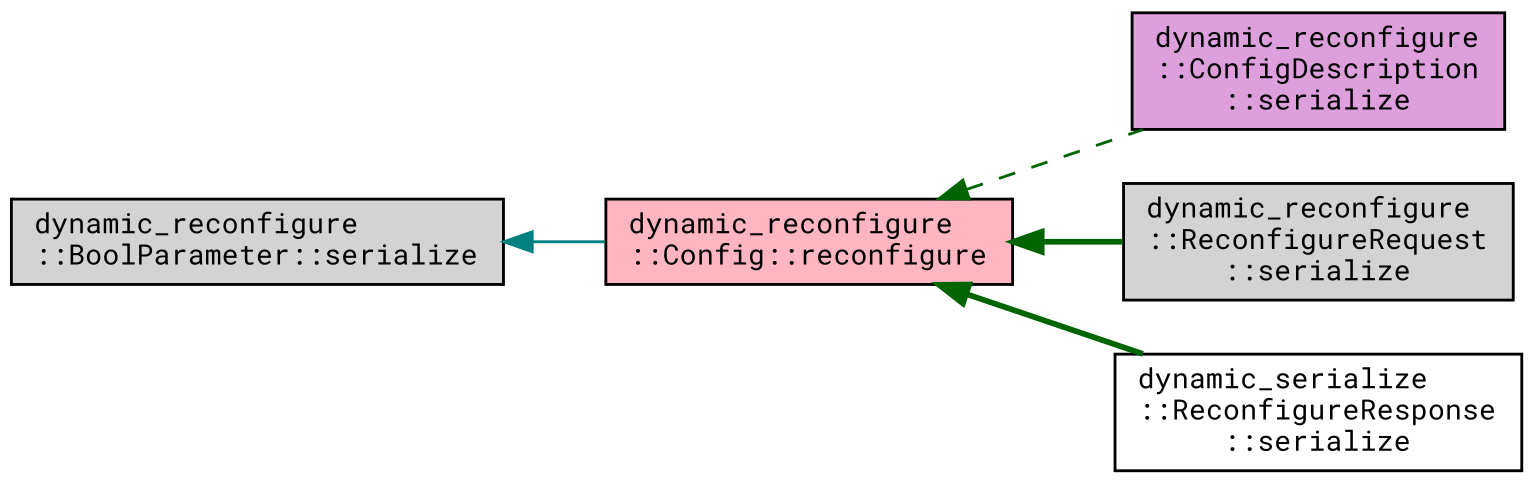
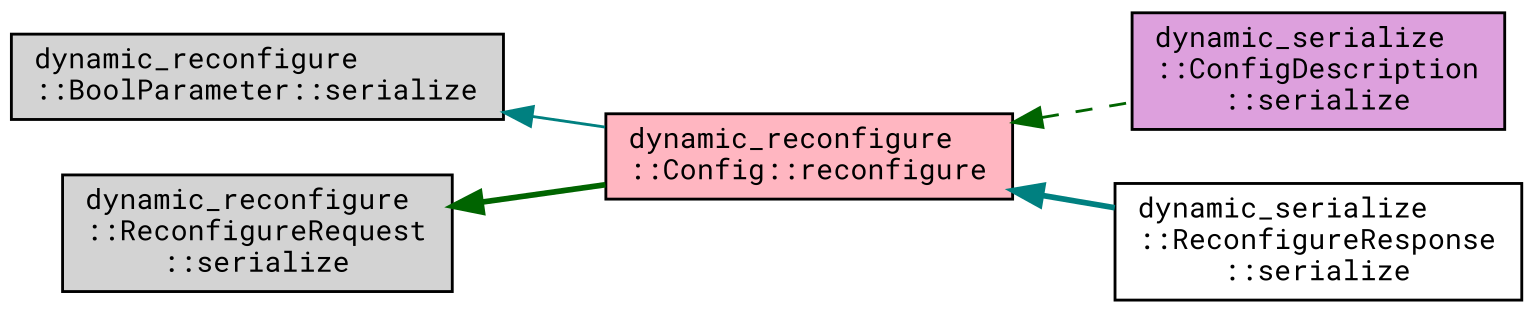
(1318, 71) -> (1318, 71)
(1083, 242) -> (543, 193)
(1055, 324) -> (1078, 202)
